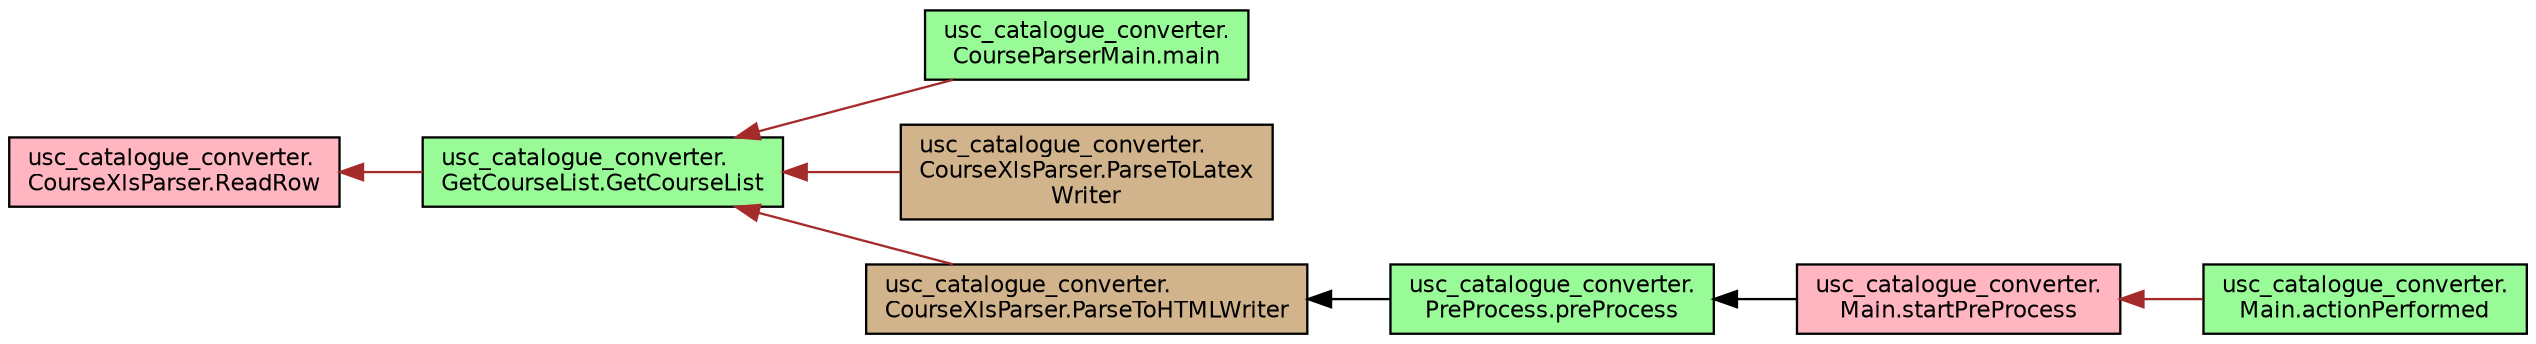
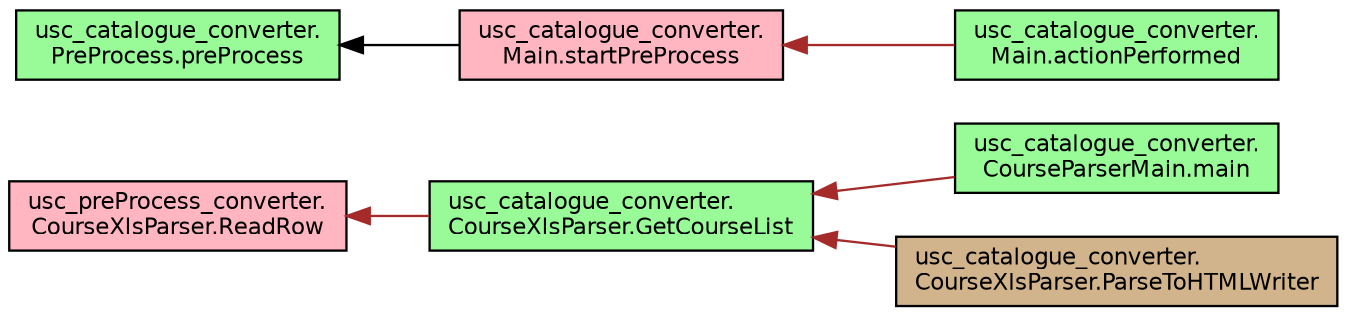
(174, 172) -> (178, 216)
(603, 172) -> (621, 216)
(1087, 172) -> none
(1361, 299) -> none
